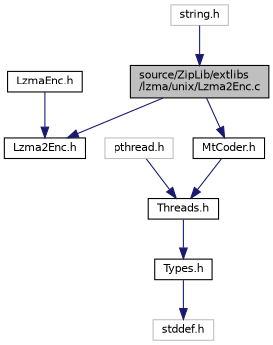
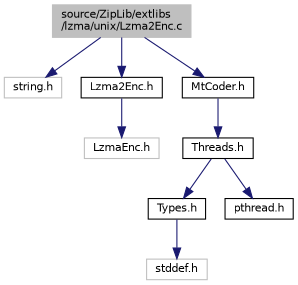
(200, 40) -> (78, 54)
(45, 82) -> (122, 148)
(200, 82) -> (122, 21)
(45, 109) -> (122, 112)
(139, 148) -> (259, 209)
(158, 174) -> (236, 174)
